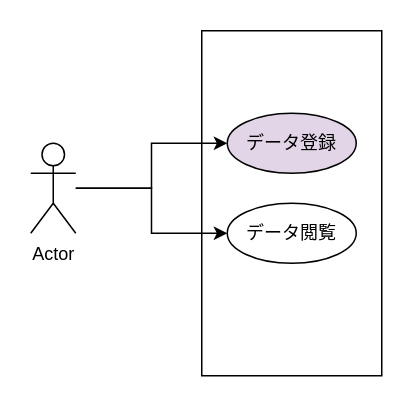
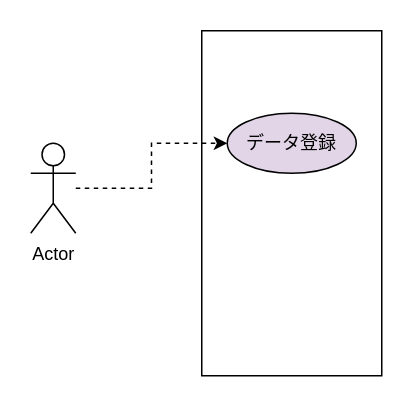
(163, 143) -> (163, 143)
(163, 233) -> none
(292, 233) -> none
